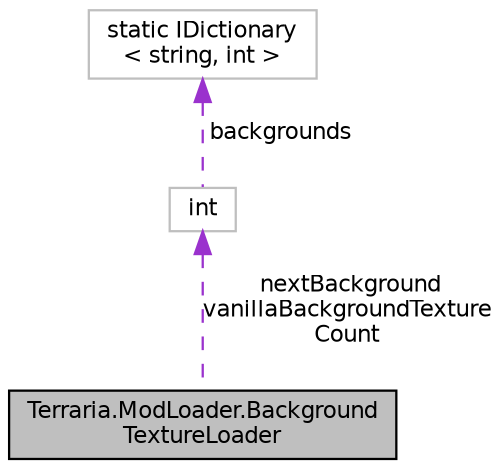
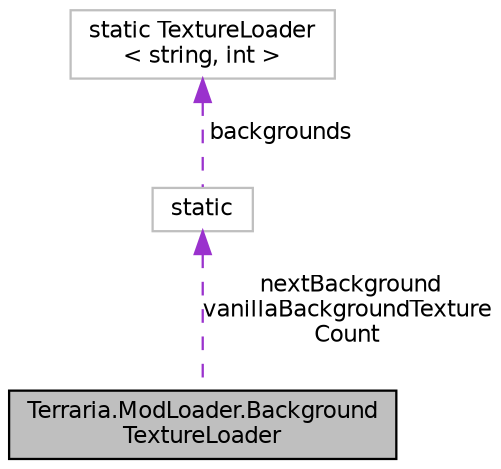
(203, 44) -> (203, 44)
(203, 210) -> (203, 210)
